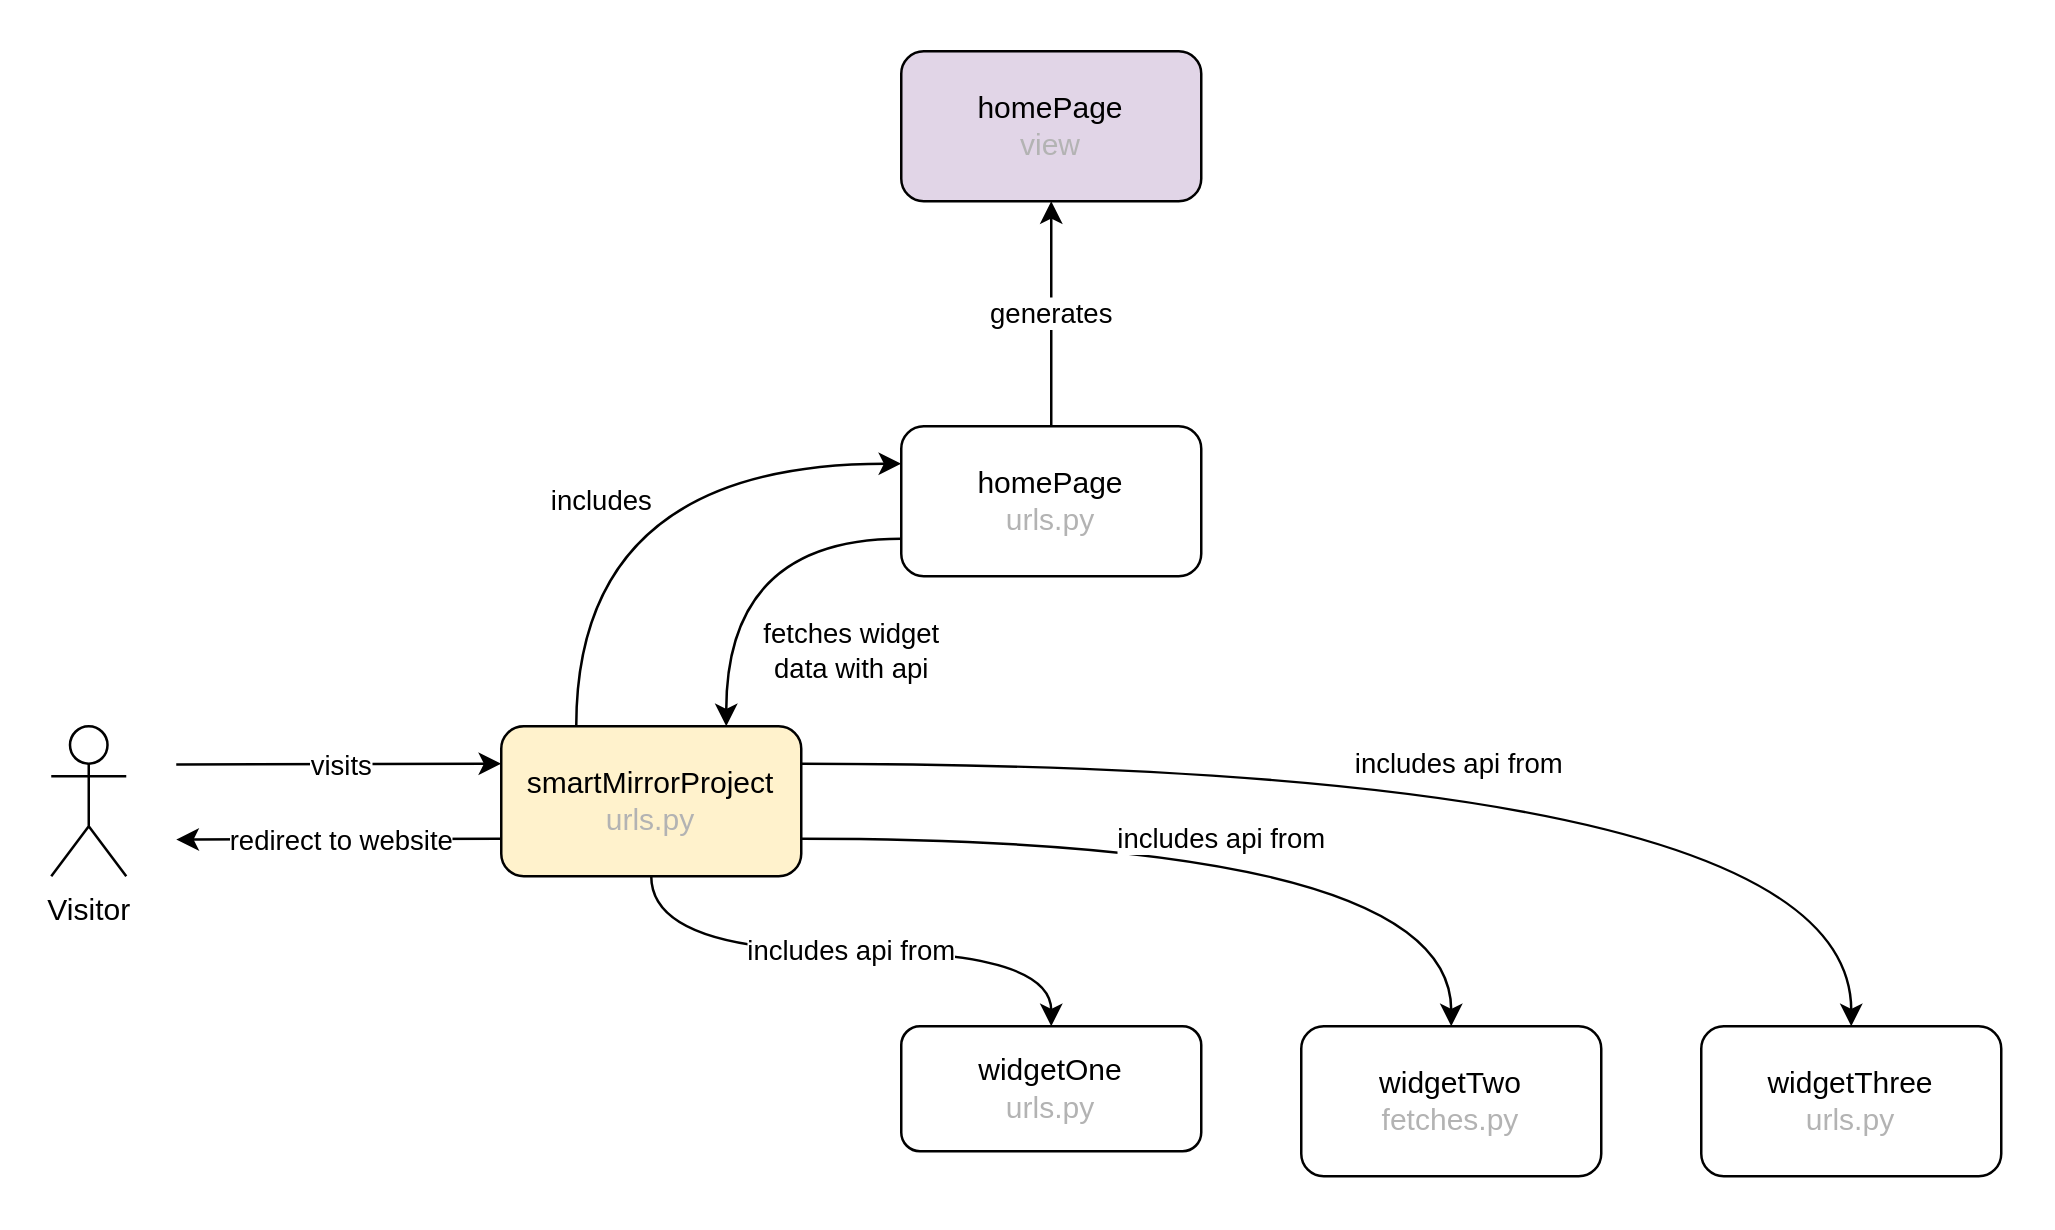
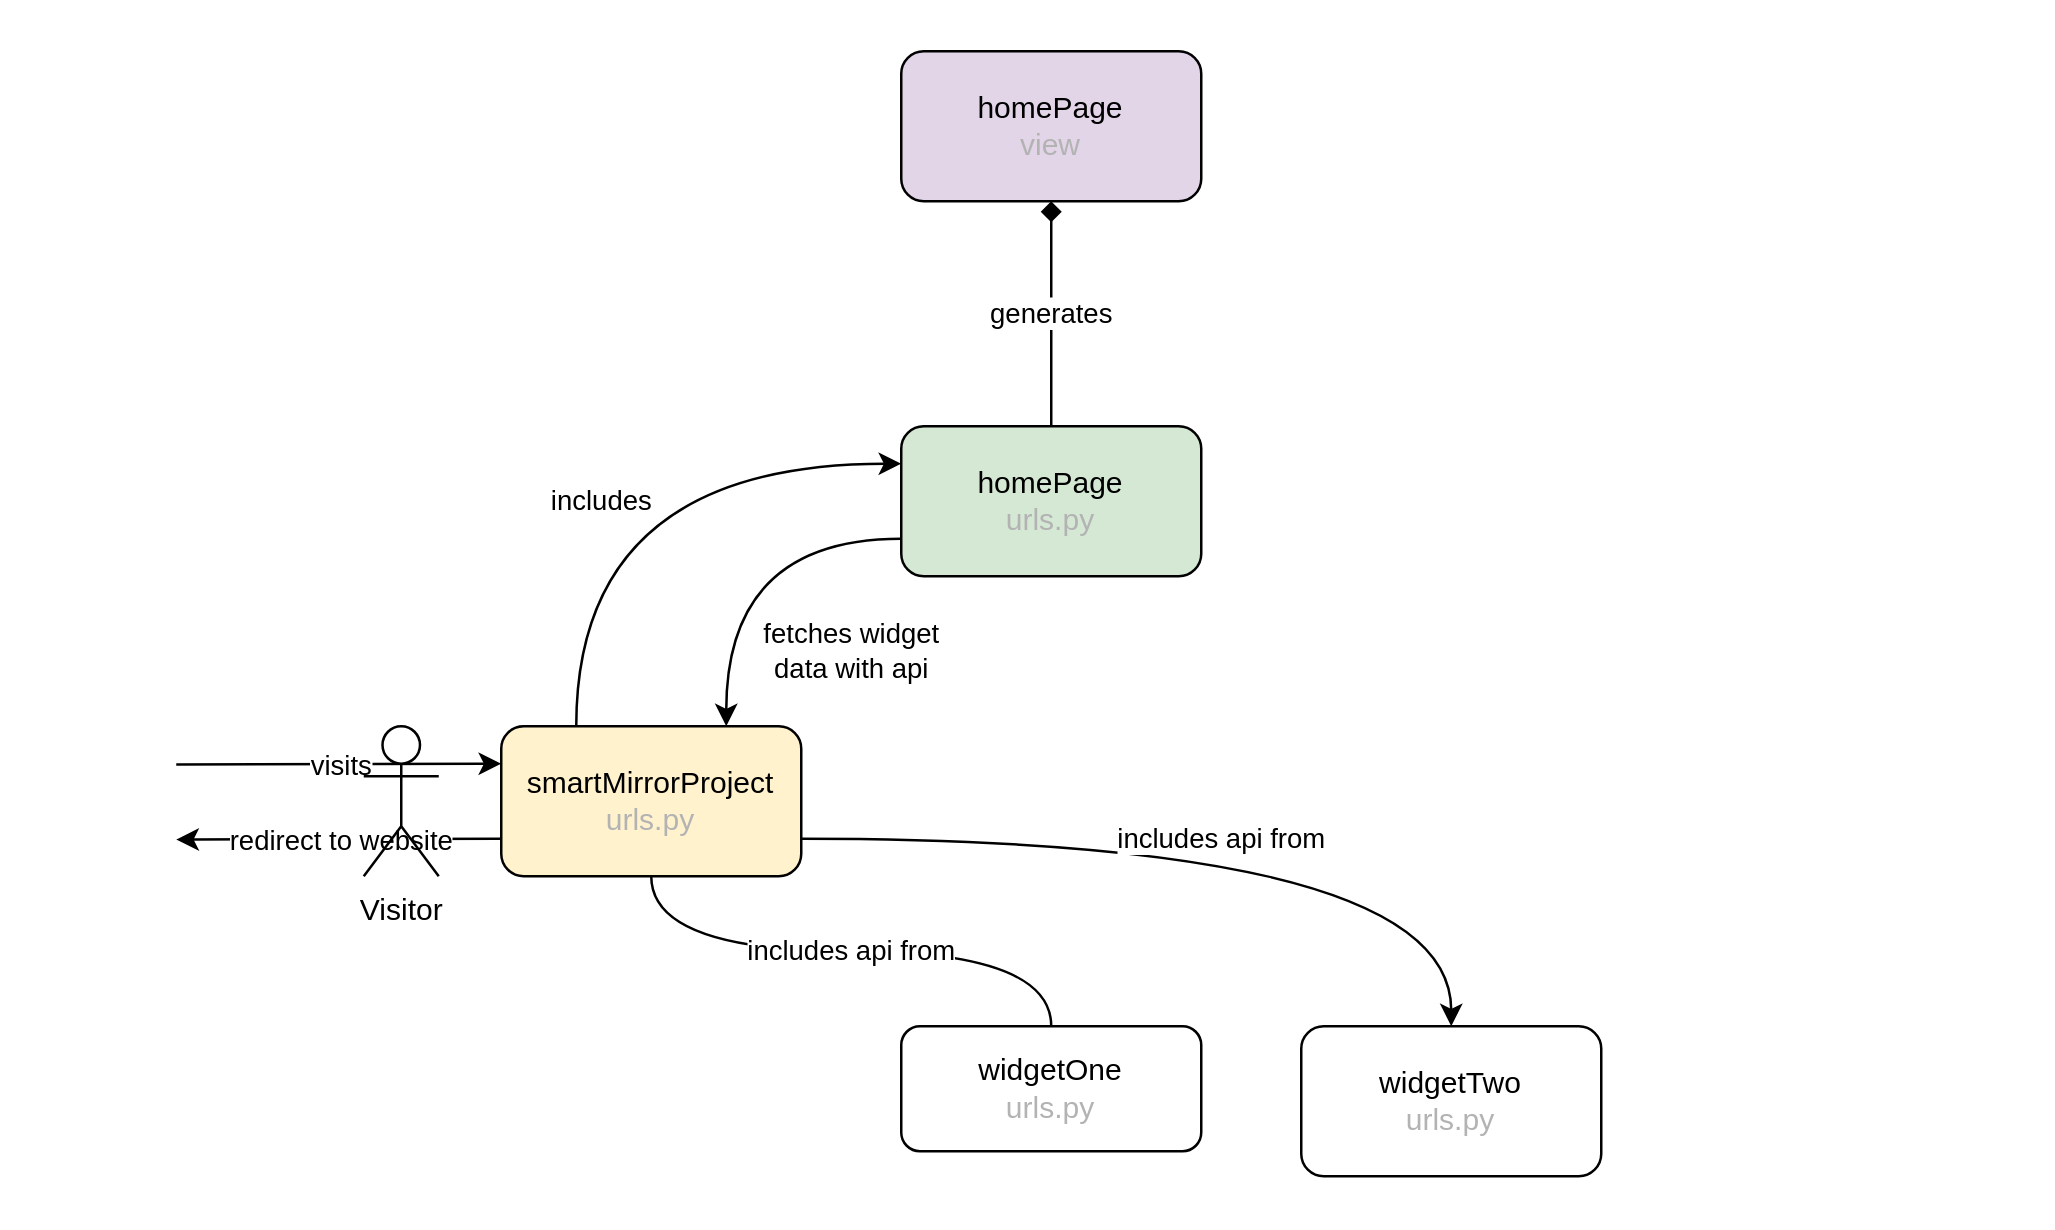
(1051, 220) -> (1051, 222)
(1051, 501) -> (1051, 501)
(1368, 790) -> none
(89, 801) -> (401, 801)
(1011, 969) -> (1015, 976)
(1451, 1101) -> (1451, 1101)
(1851, 1101) -> none
